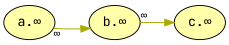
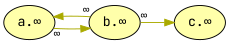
none -> (77, 16)
